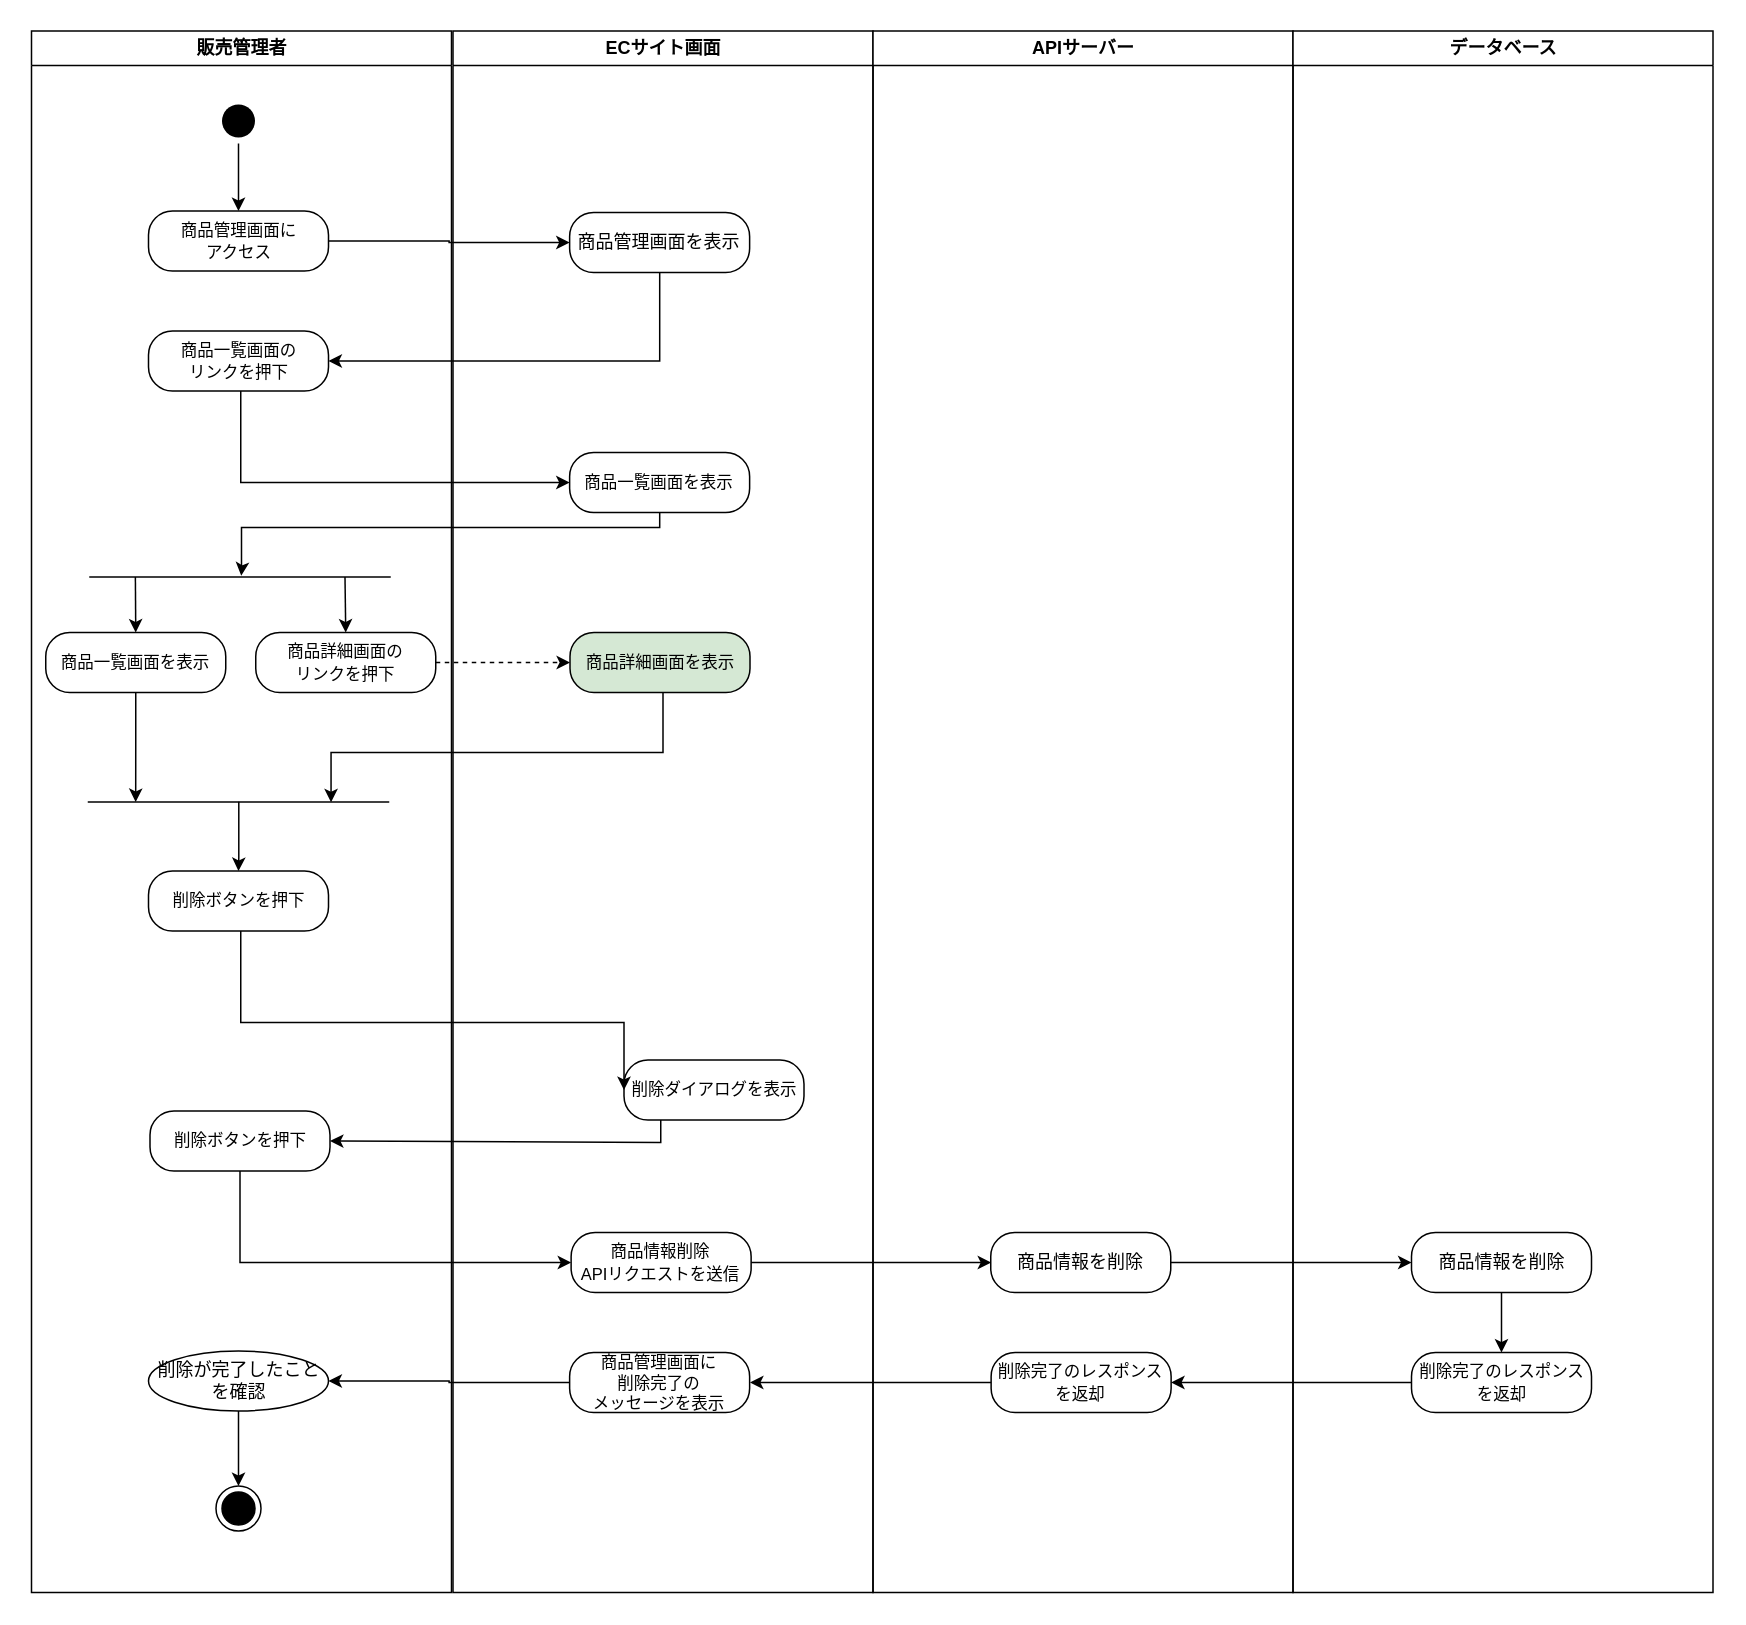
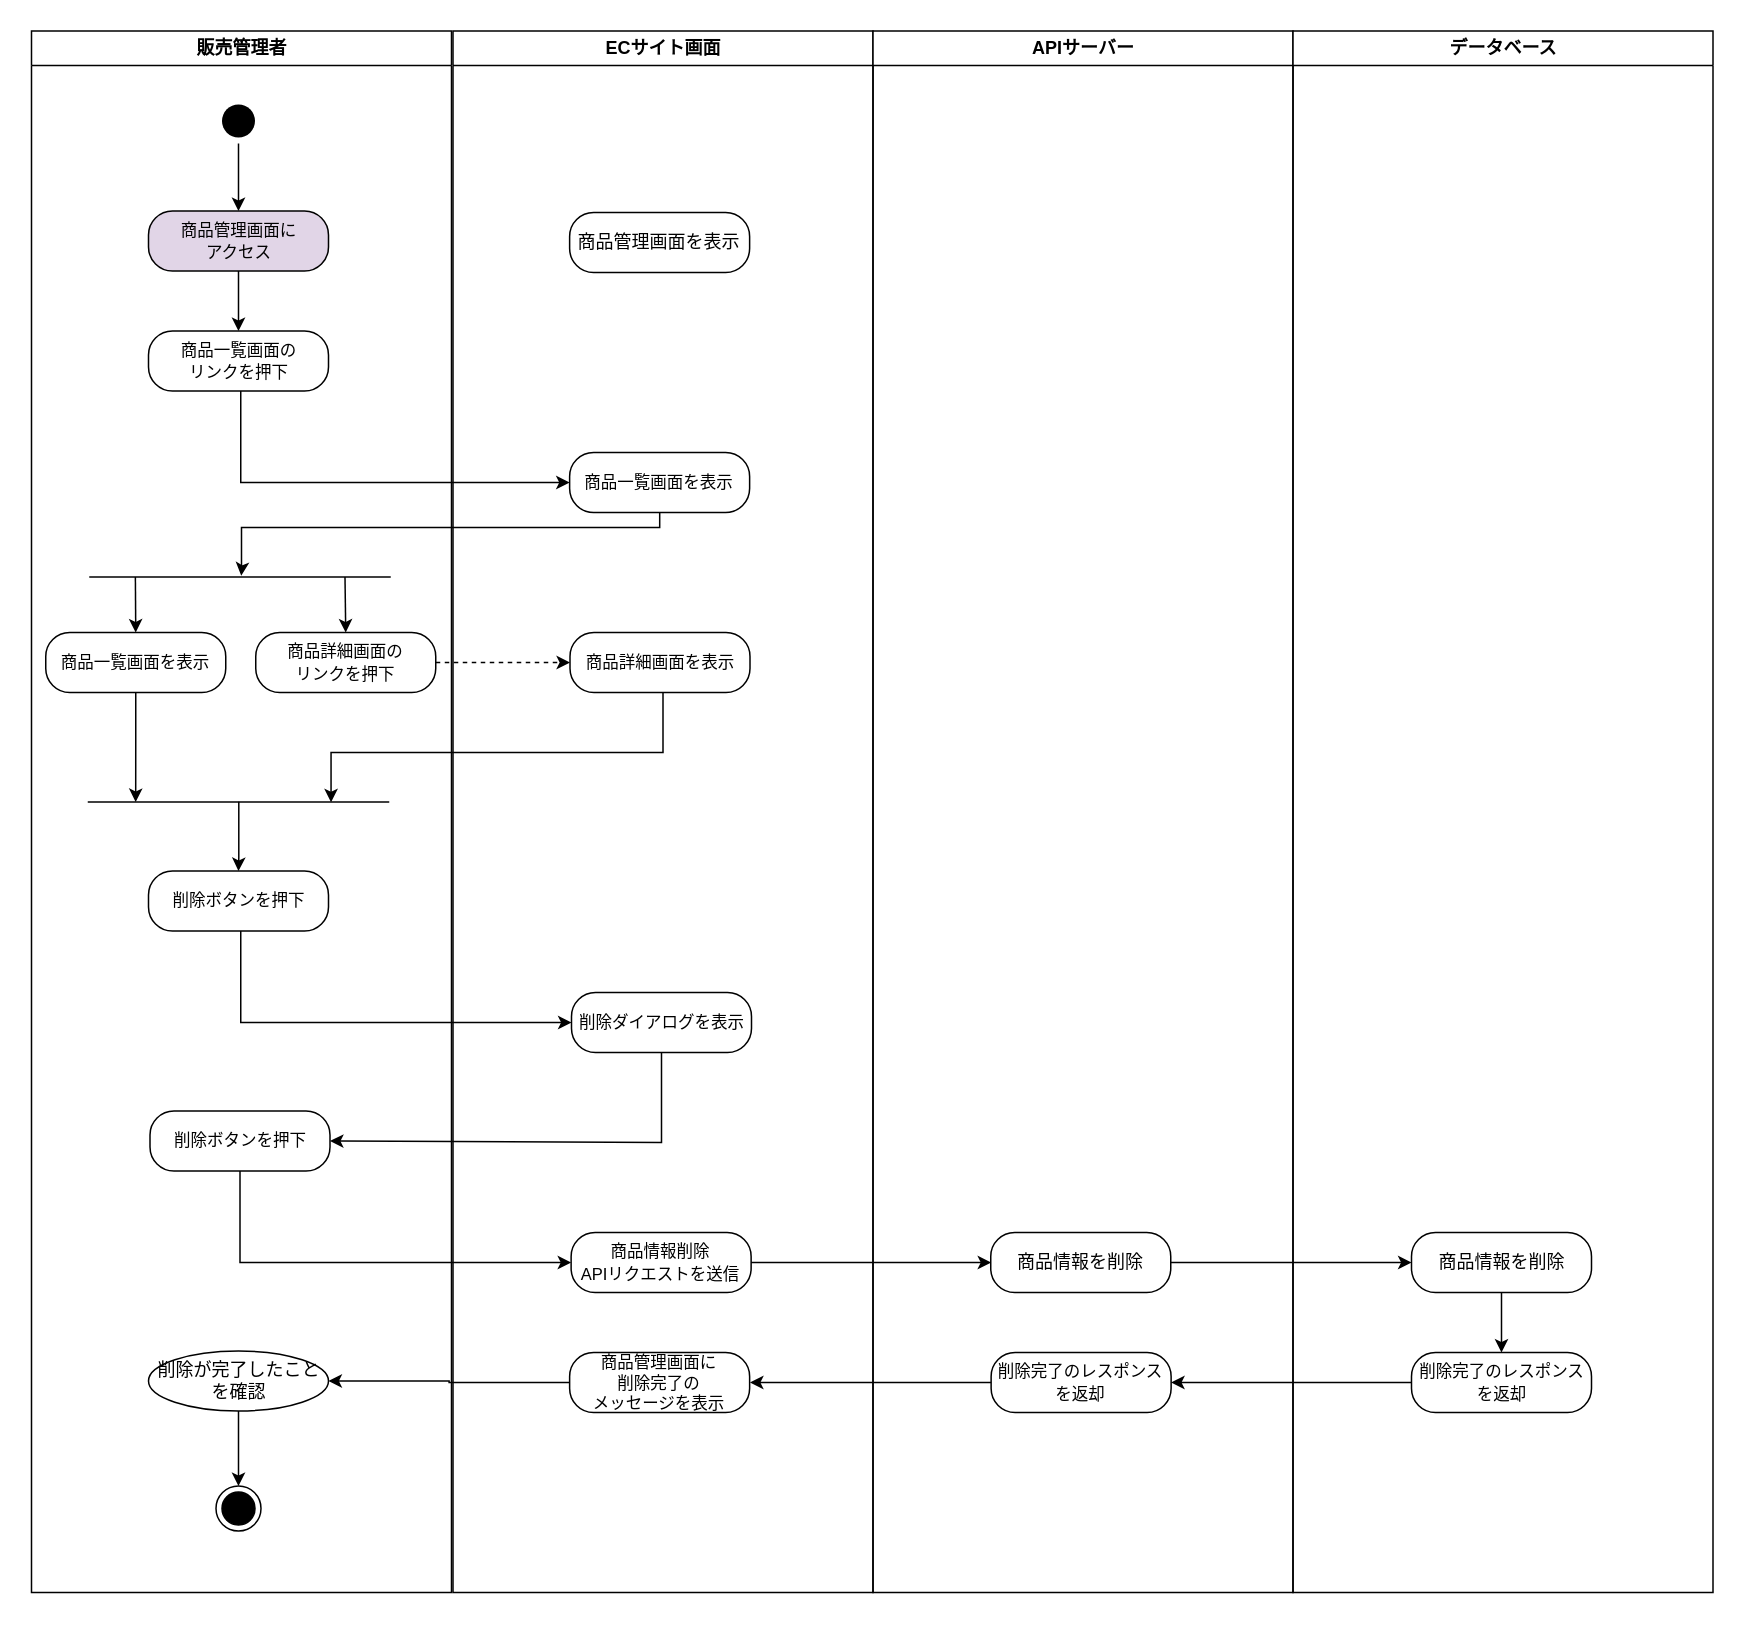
(239, 241) -> (239, 241)
(388, 241) -> (239, 296)
(603, 361) -> none
(660, 662) -> (660, 662)
(714, 1090) -> (662, 1022)
